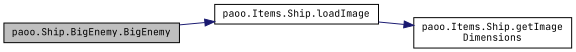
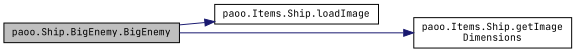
(391, 23) -> (291, 33)
